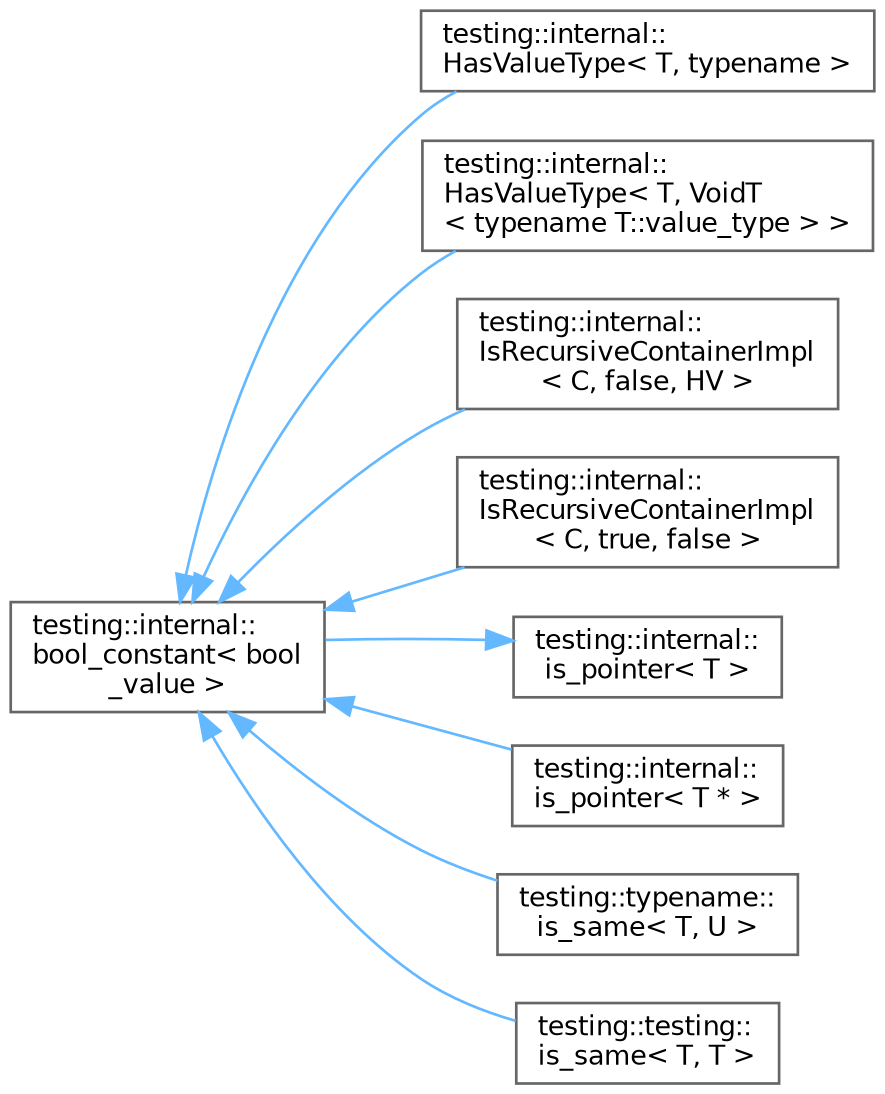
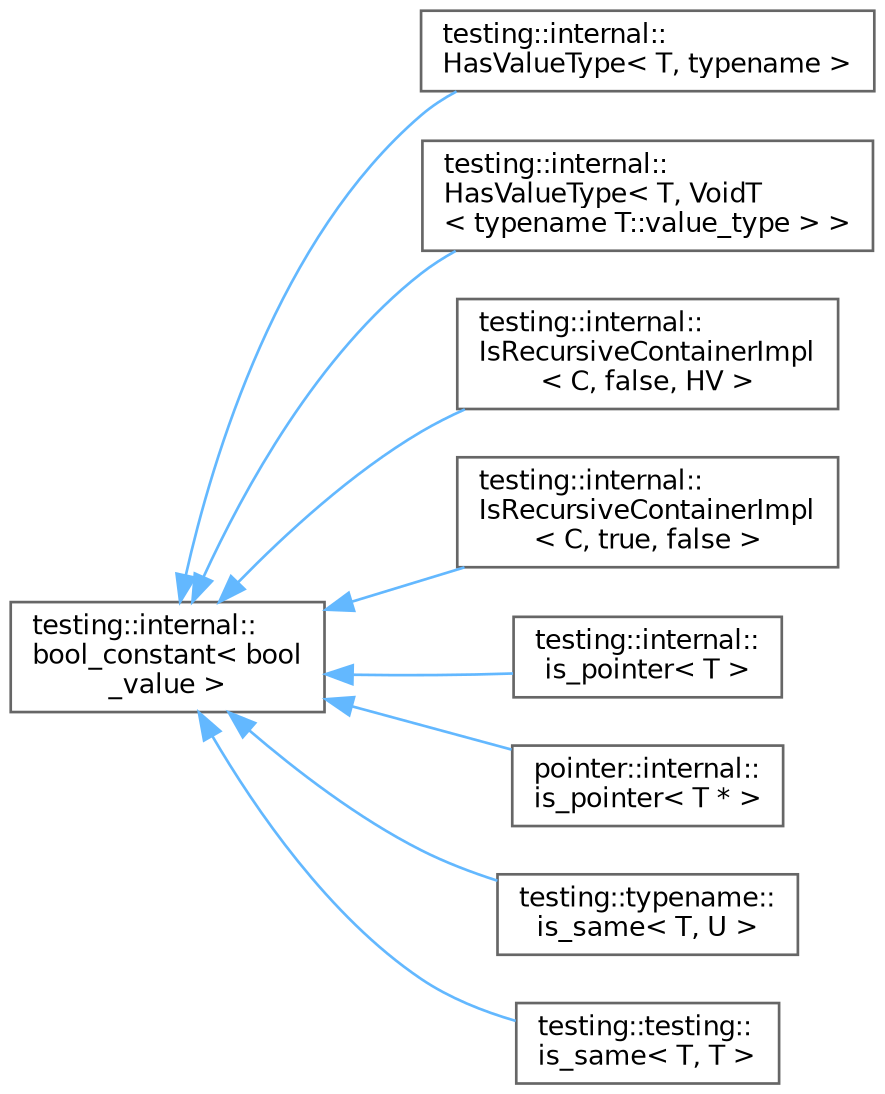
(406, 639) -> (433, 675)
(648, 786) -> (648, 786)
